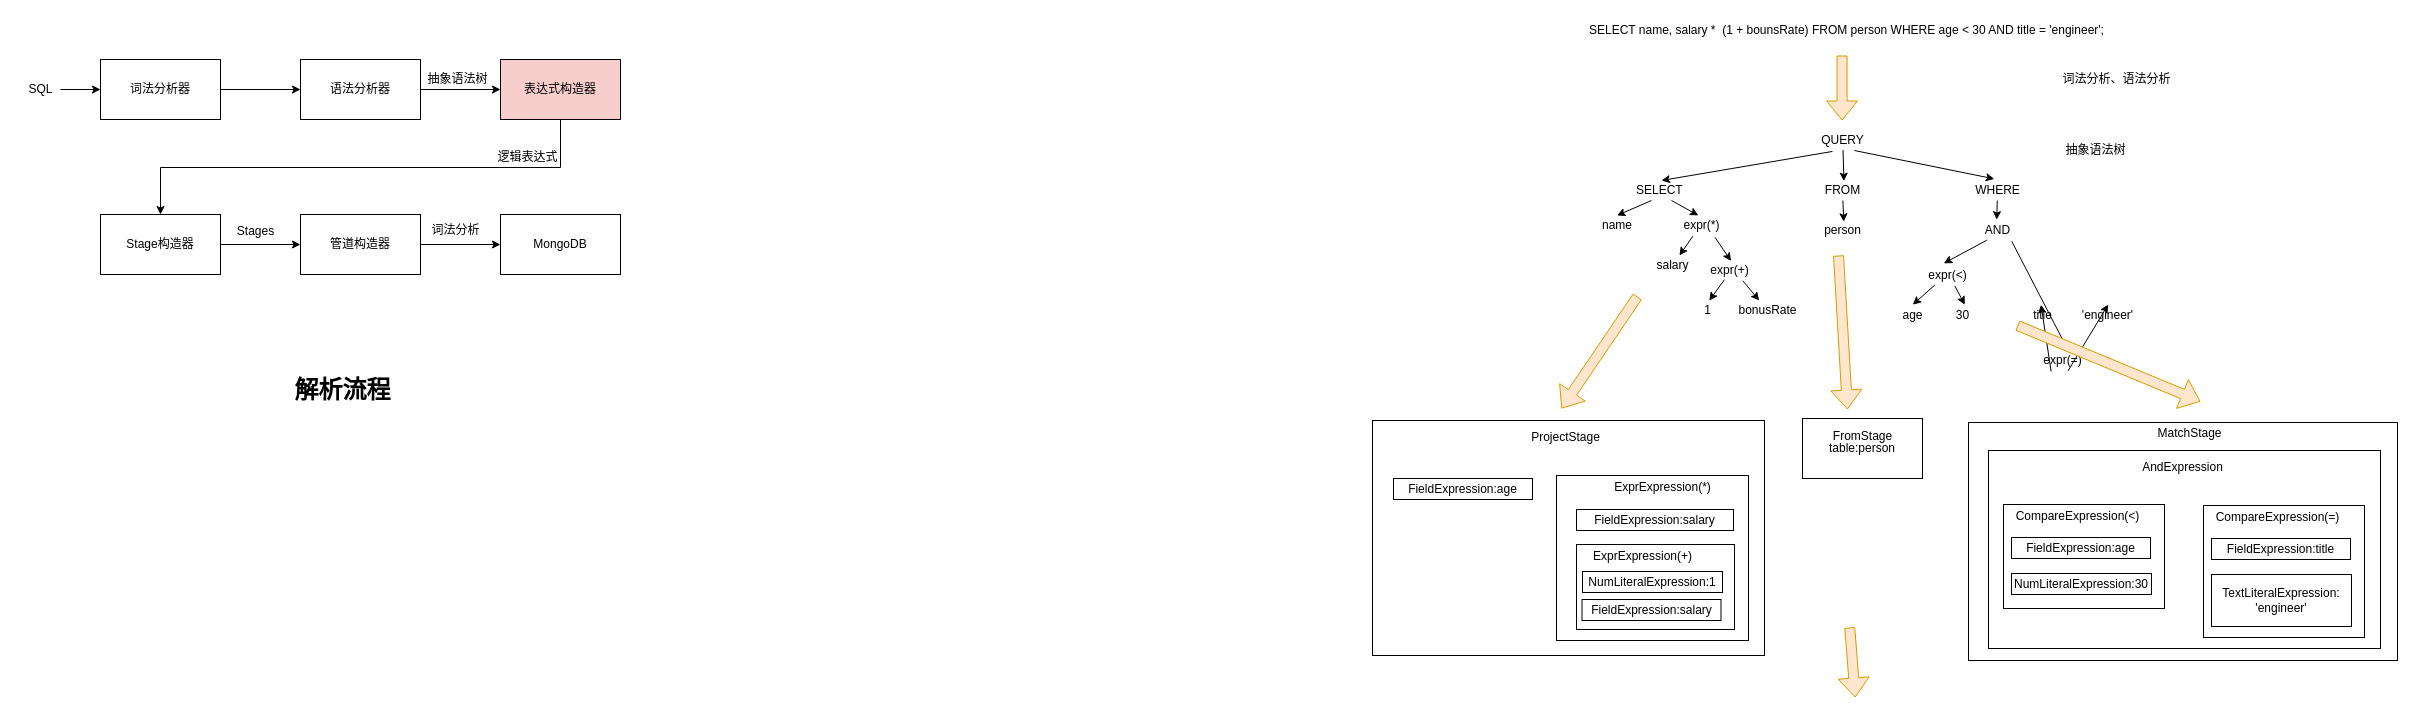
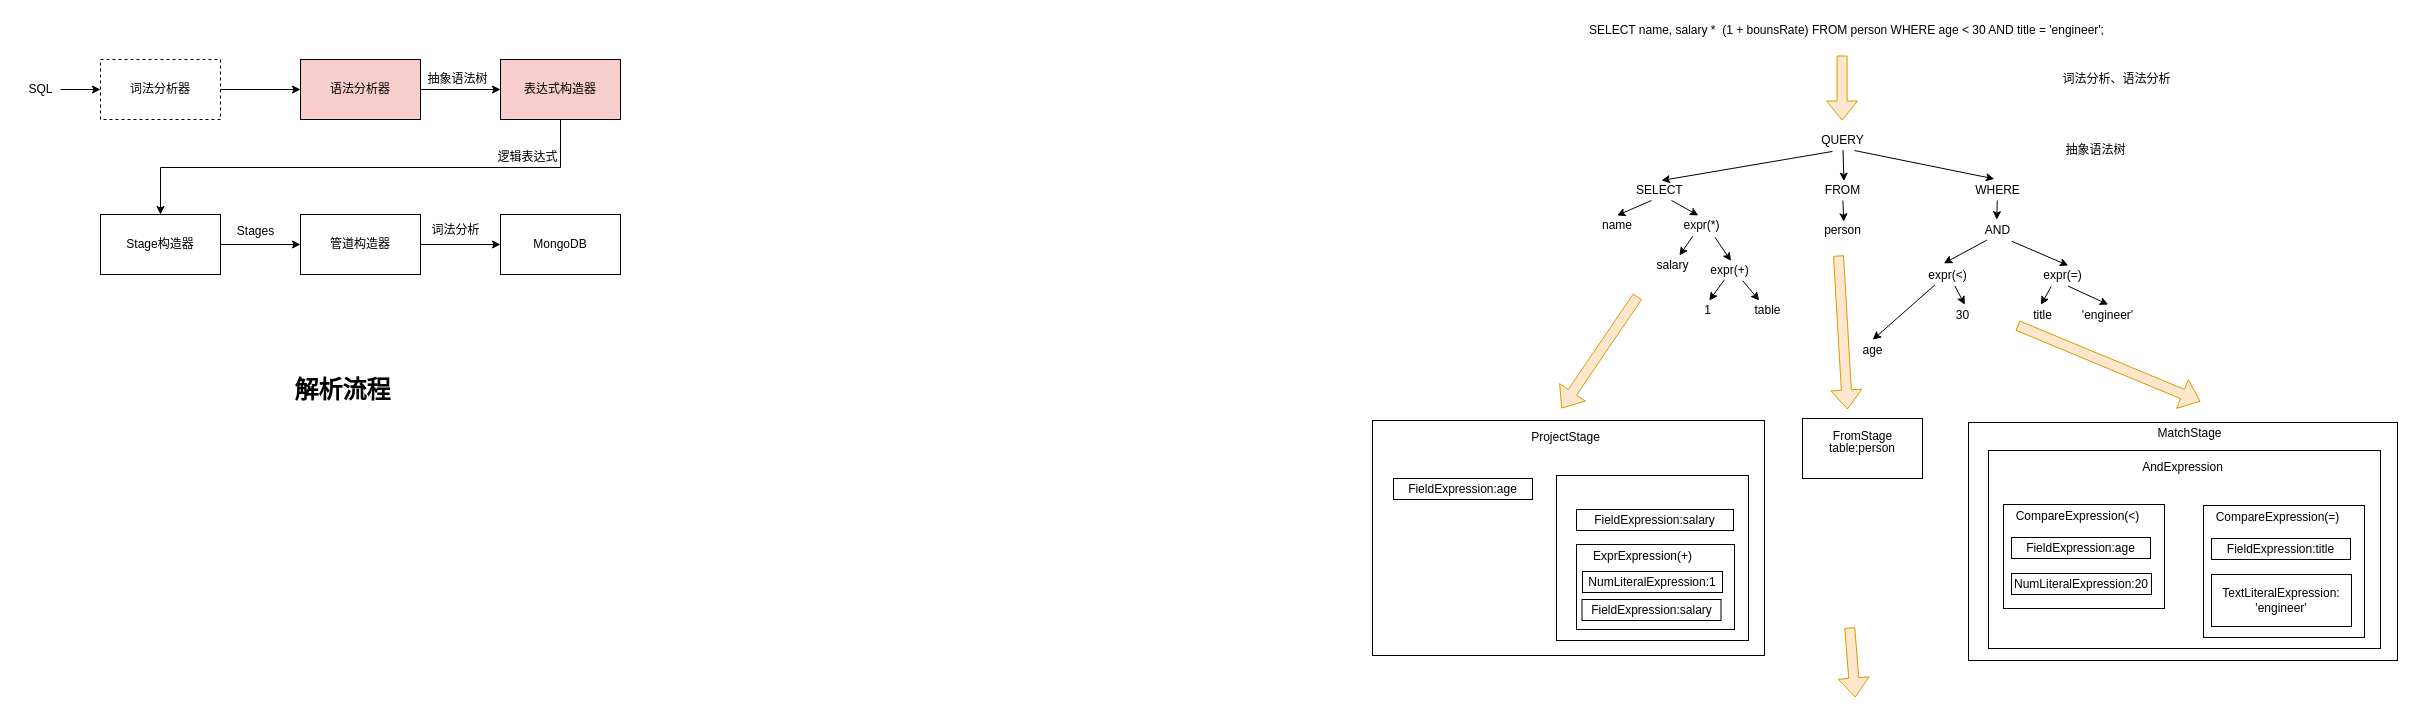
(161, 90) -> (161, 90)
(361, 90) -> (361, 90)
(1768, 311) -> (1768, 311)
(1913, 316) -> (1873, 351)
(2063, 361) -> (2063, 276)
(1662, 488) -> none
(2082, 585) -> (2082, 585)
